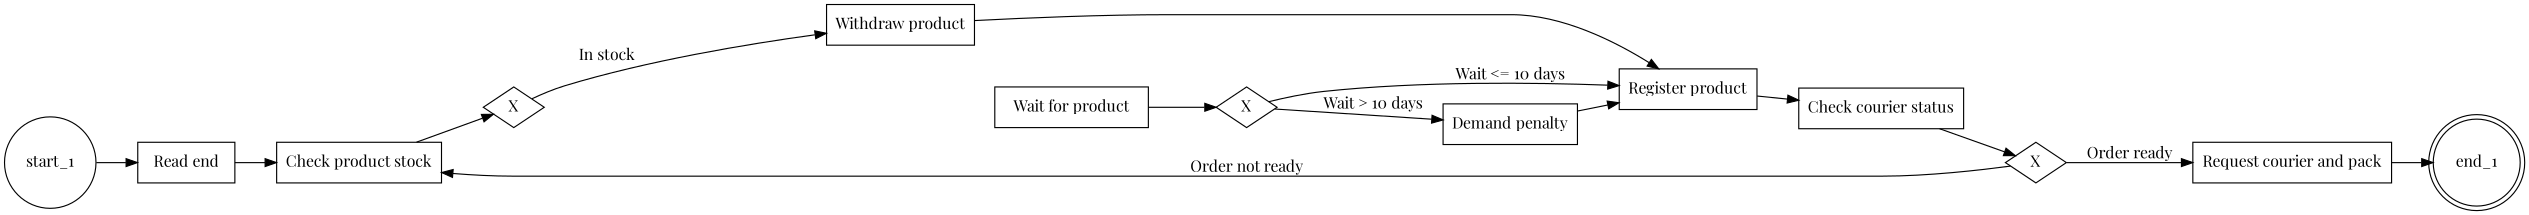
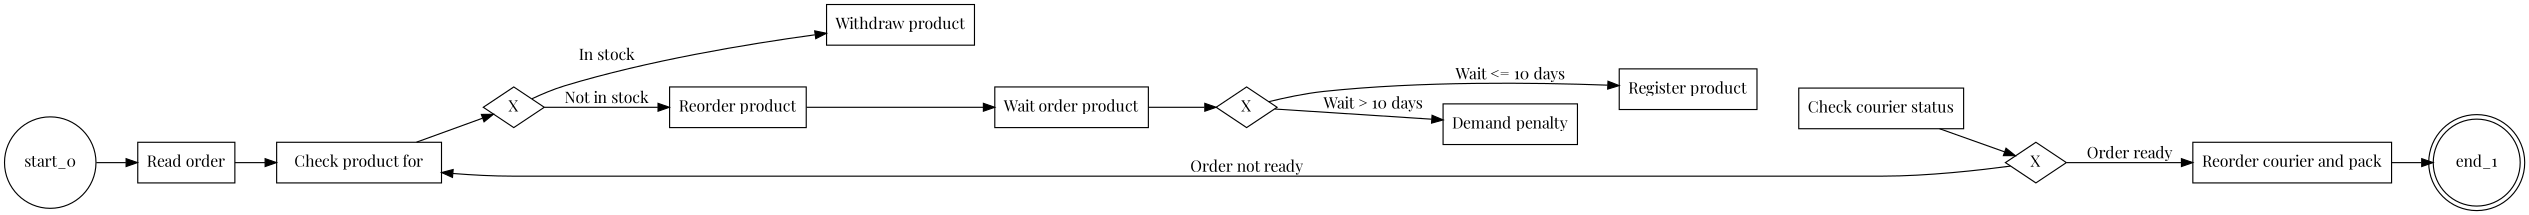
(1317, 15) -> none
(1772, 98) -> none
none -> (738, 107)
(1072, 107) -> (1072, 107)
(1593, 108) -> none
(50, 163) -> (50, 163)
(186, 163) -> (186, 163)
(359, 163) -> (359, 163)
(2292, 163) -> (2292, 163)
